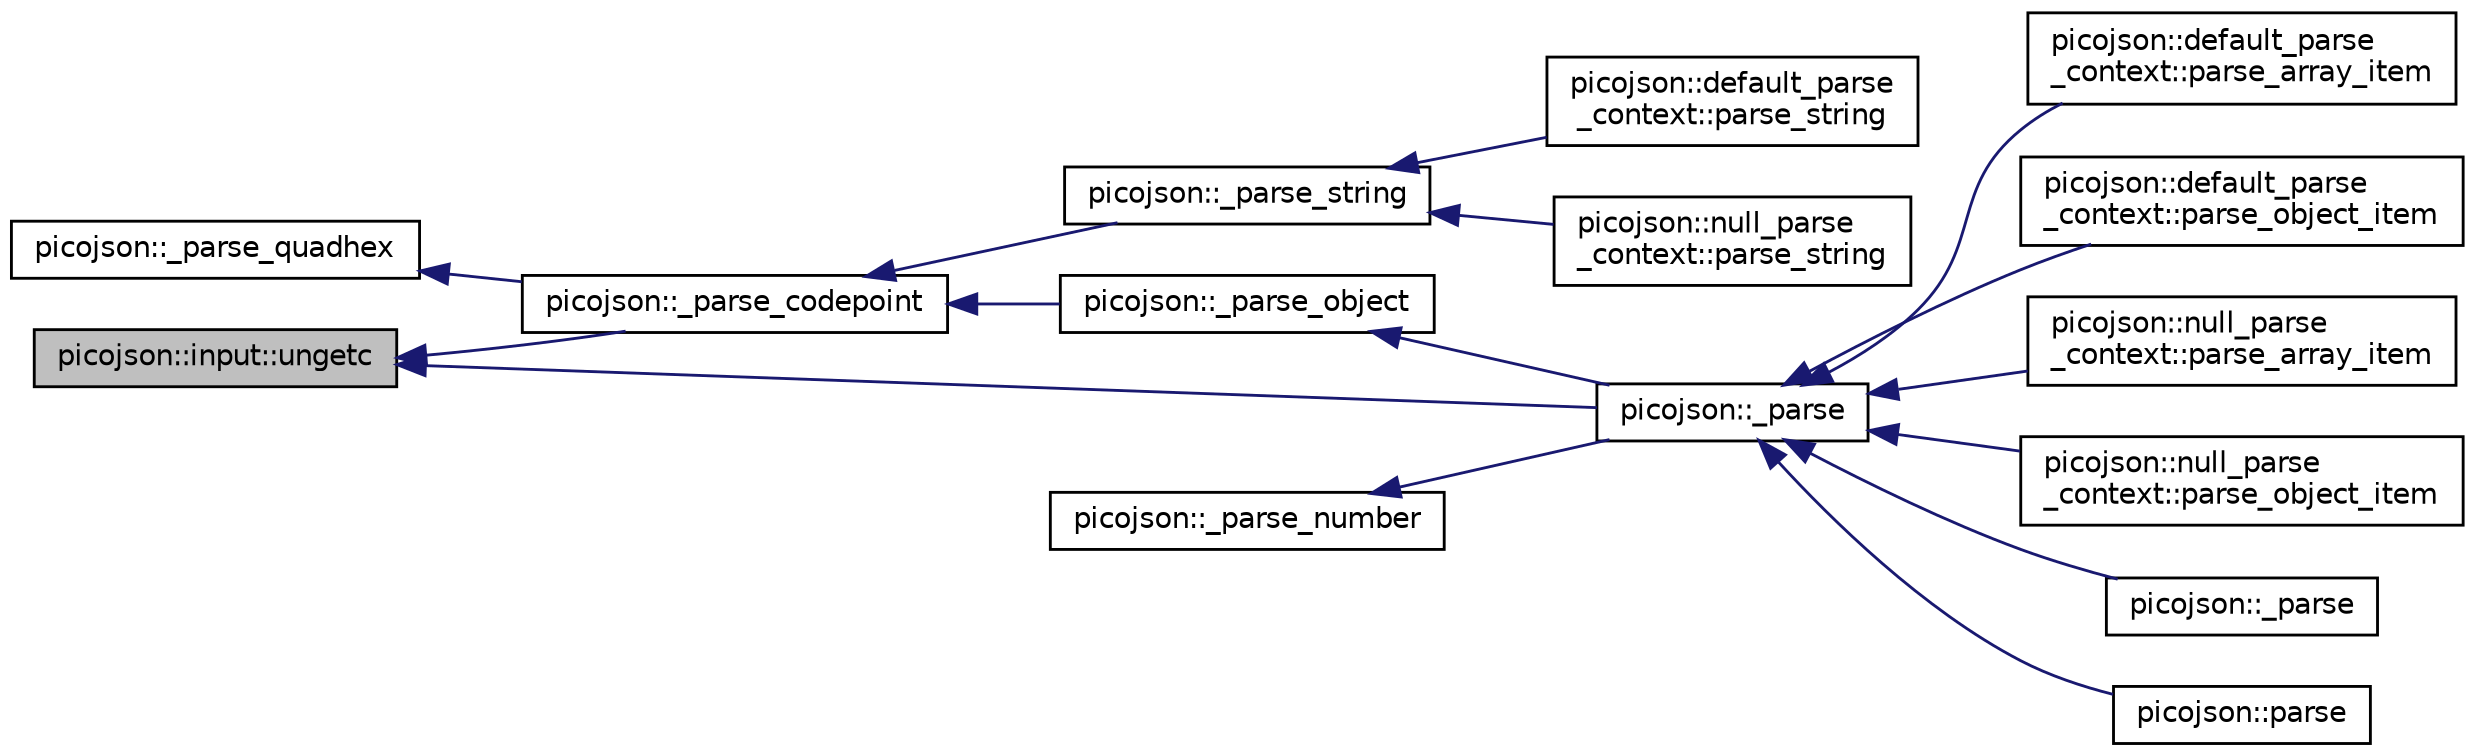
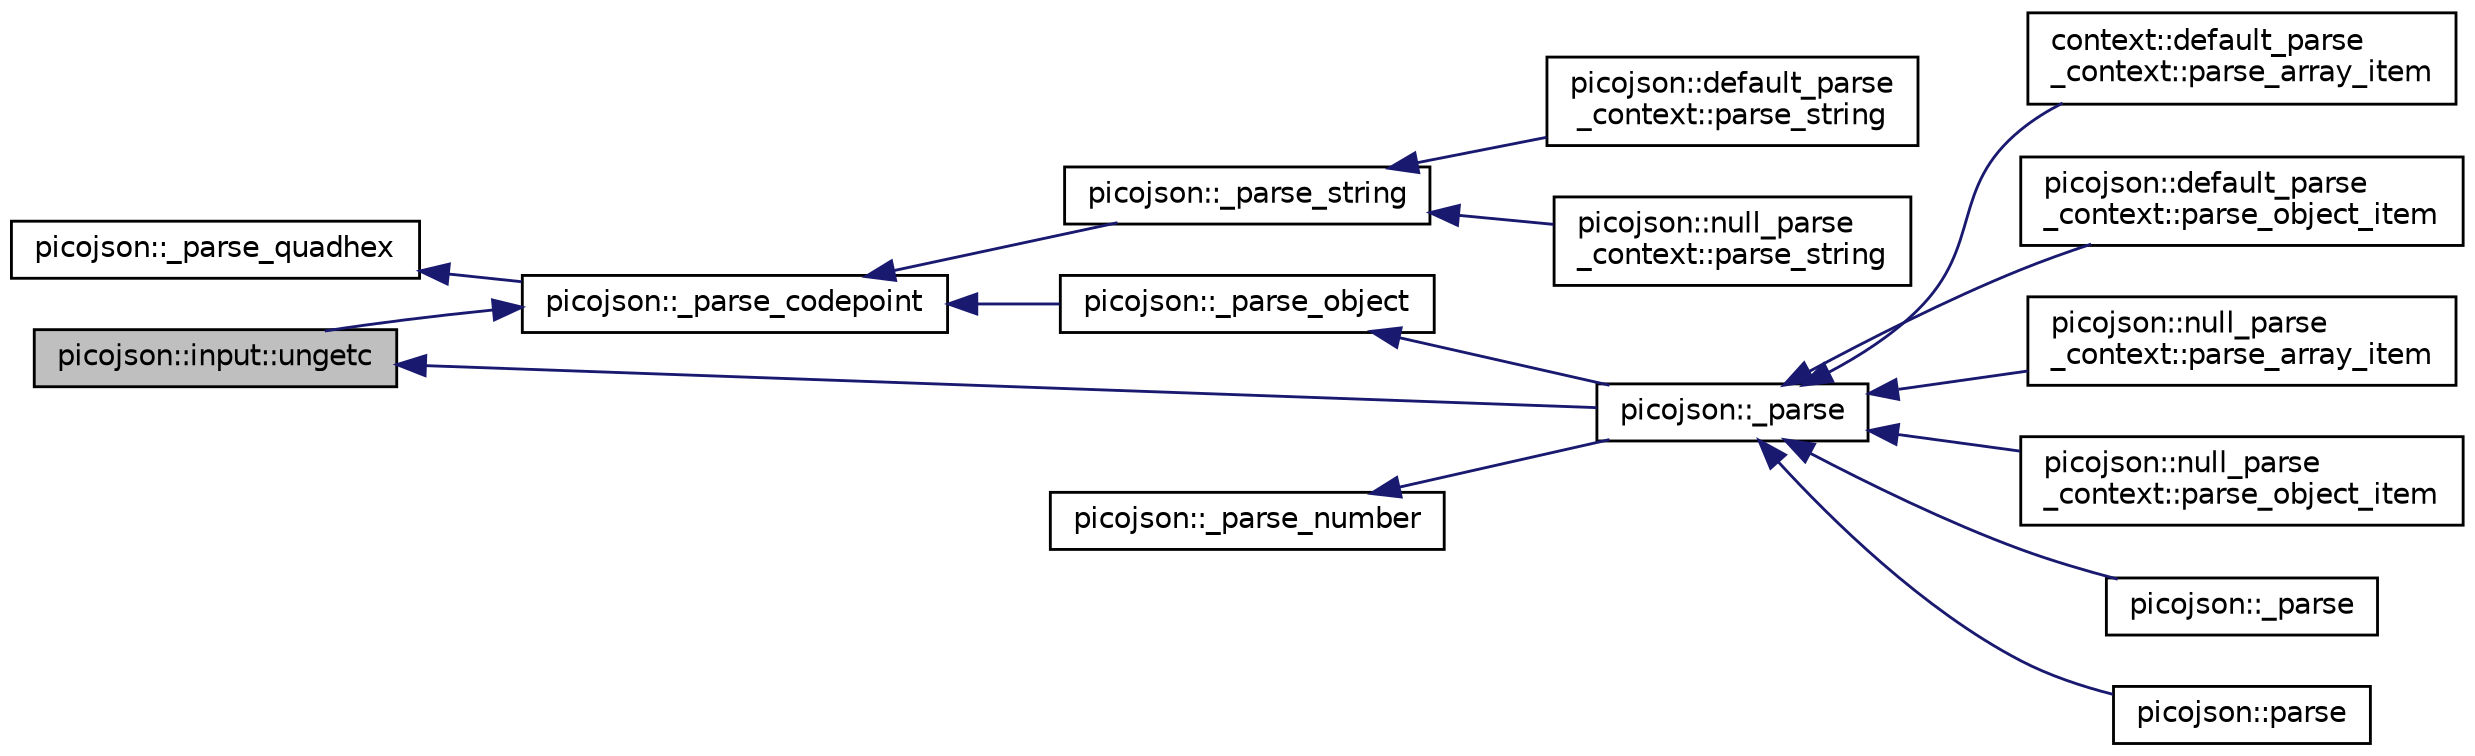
(2242, 59) -> (2242, 59)
(526, 345) -> (409, 319)
